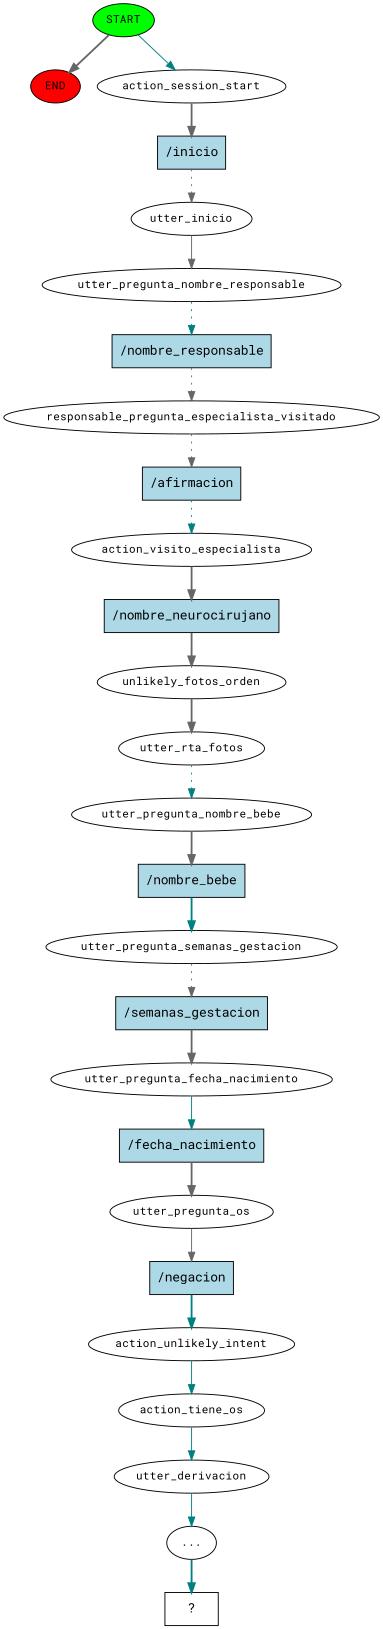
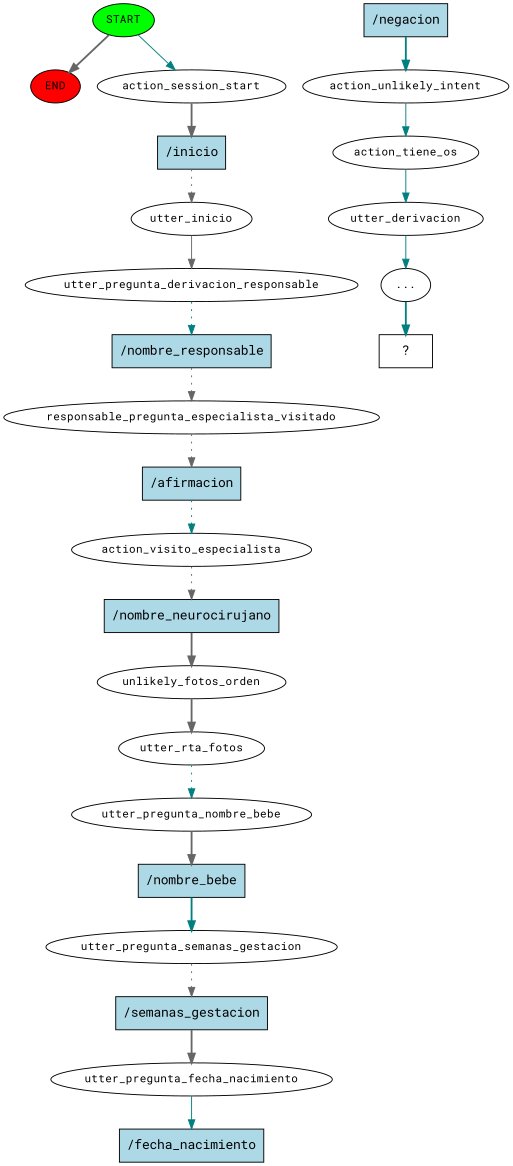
(192, 285) -> (192, 285)
(192, 578) -> (192, 578)
(192, 1212) -> none
